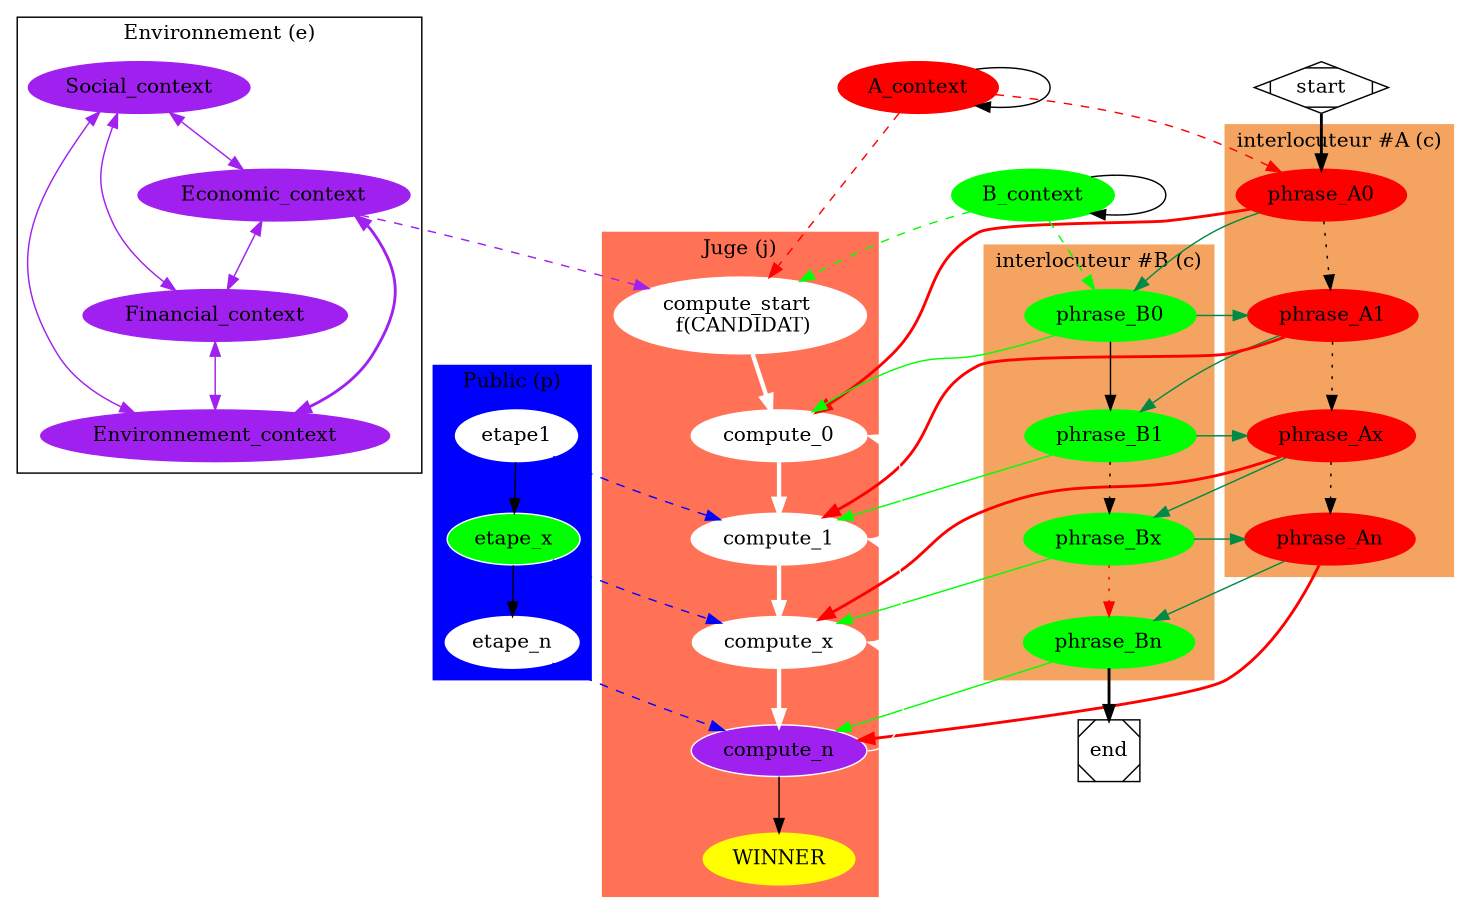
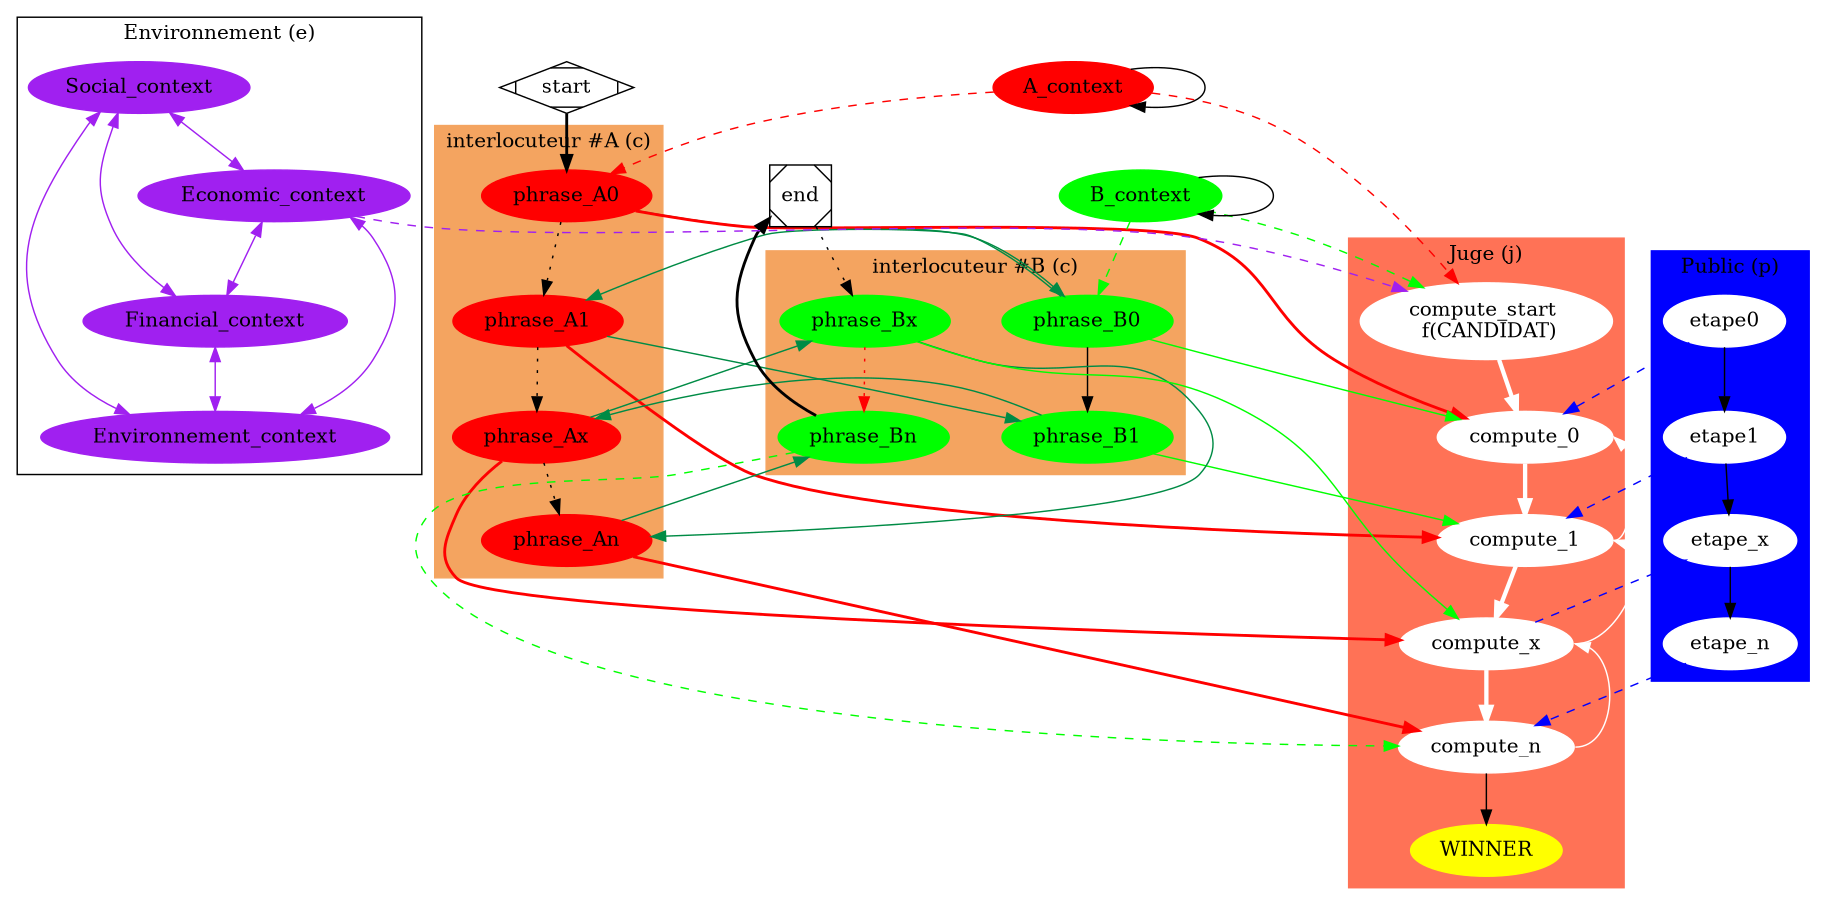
none -> (1725, 321)
(386, 329) -> (389, 328)
(1110, 478) -> (834, 260)
(514, 539) -> (1730, 541)
(629, 592) -> (1604, 594)
(951, 694) -> (674, 684)
(779, 751) -> (1486, 747)
